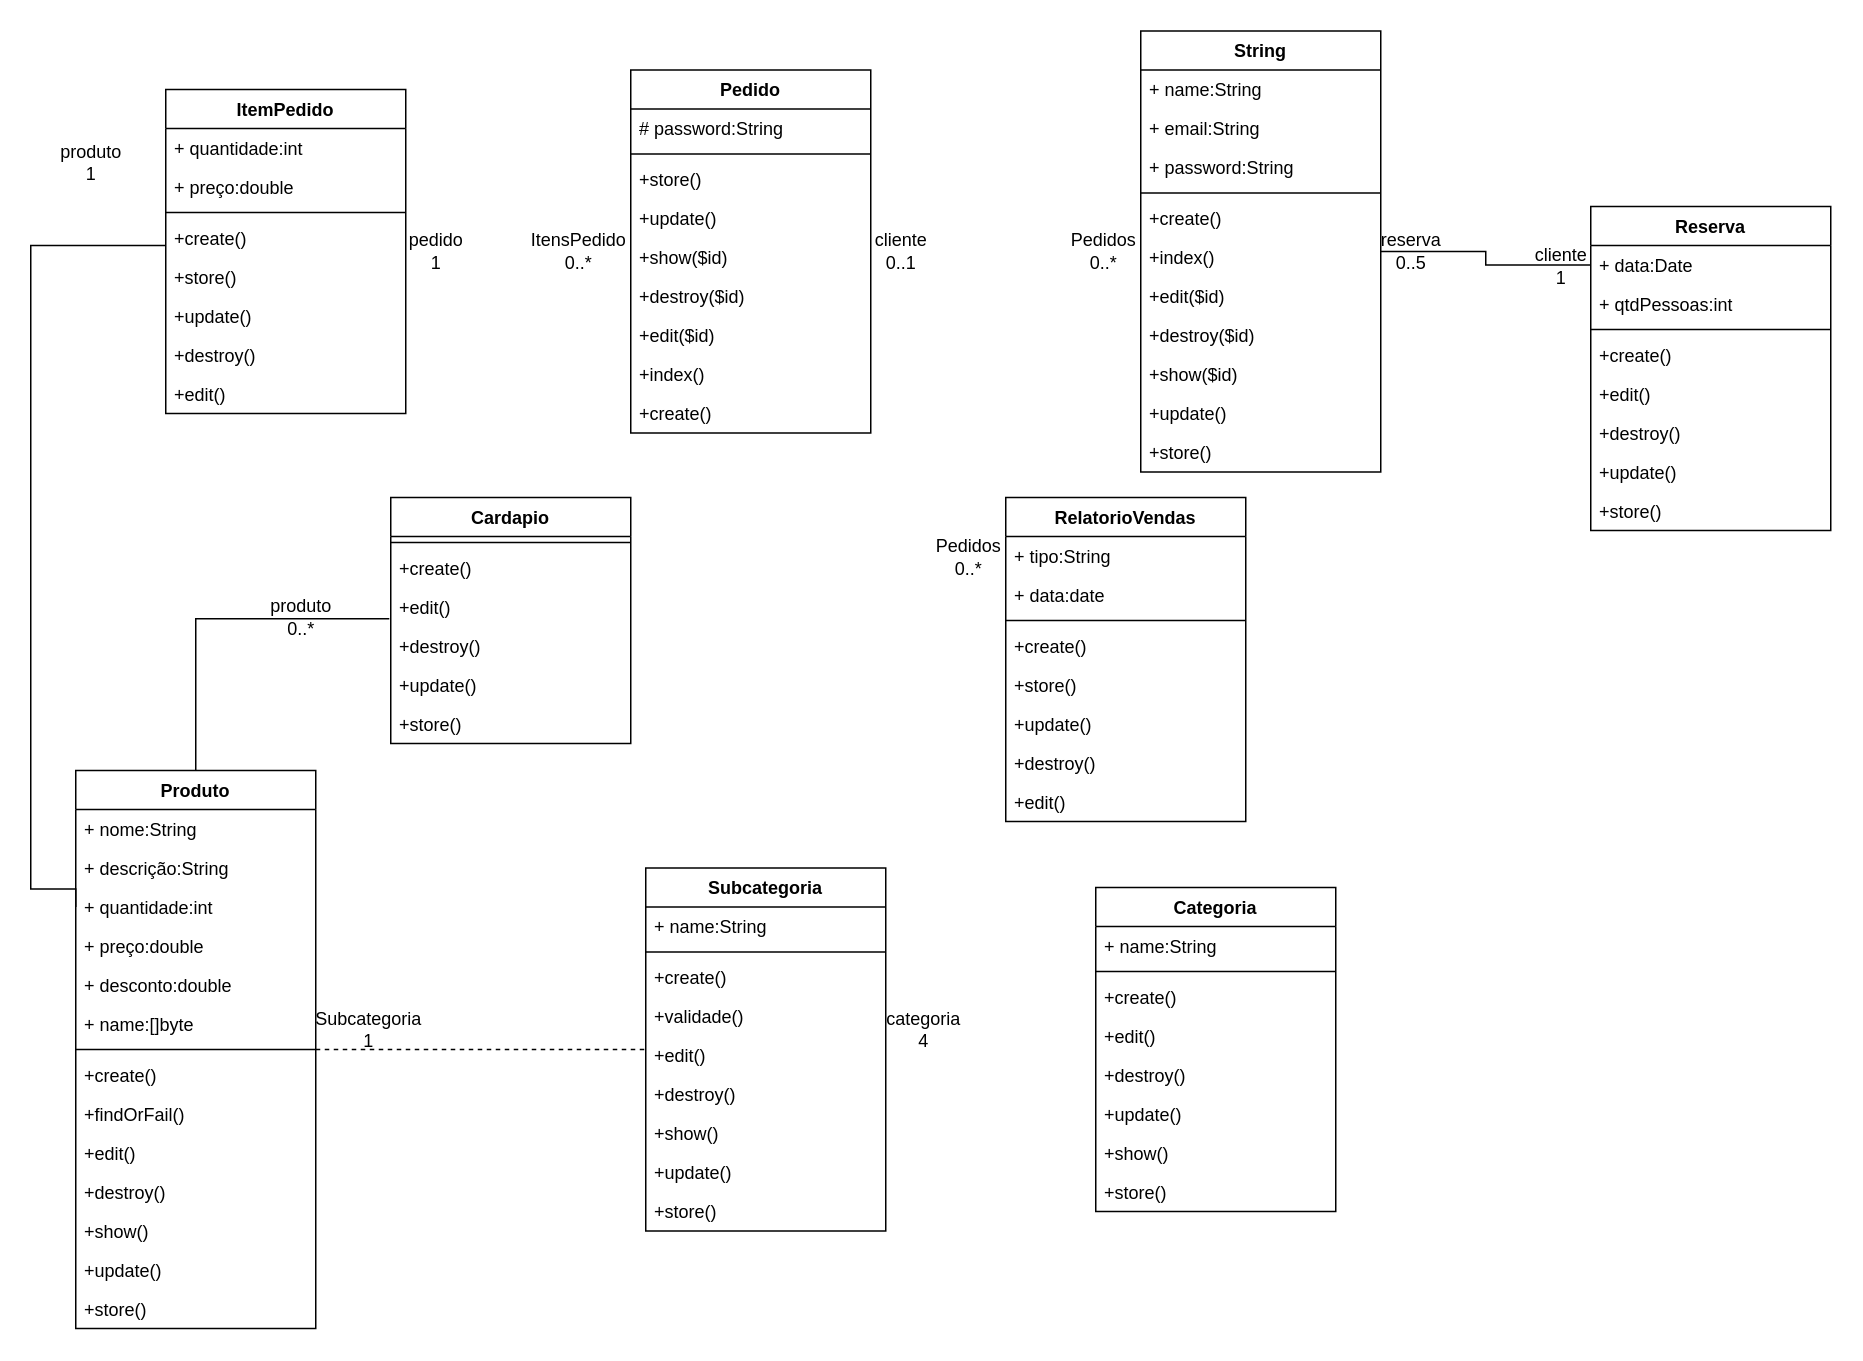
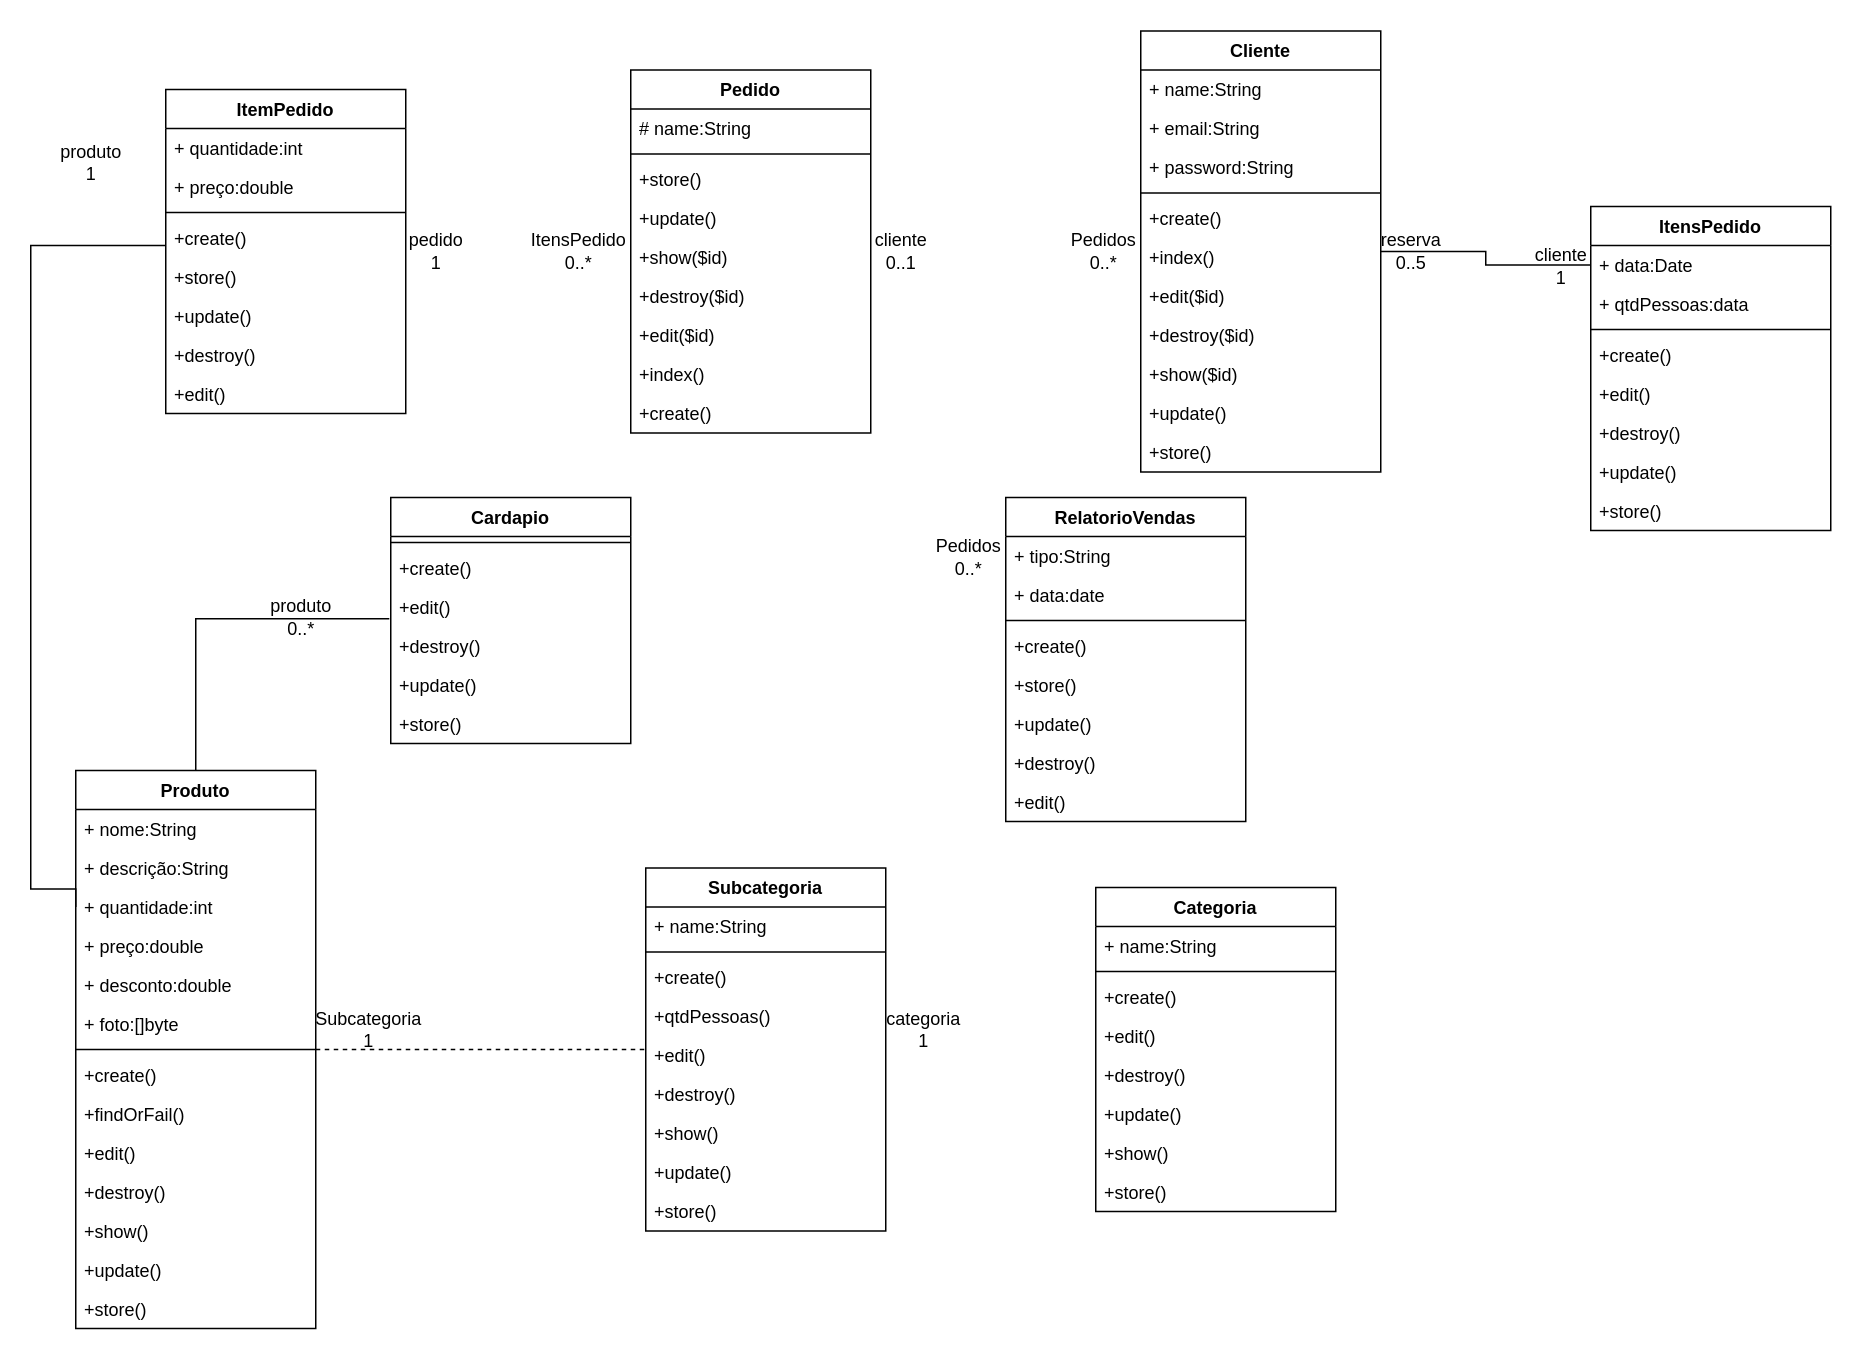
(1261, 52) -> (1261, 52)
(718, 130) -> (698, 130)
(1711, 228) -> (1711, 228)
(1673, 306) -> (1681, 306)
(706, 1018) -> (720, 1018)
(146, 1026) -> (146, 1026)
(924, 1030) -> (924, 1030)
